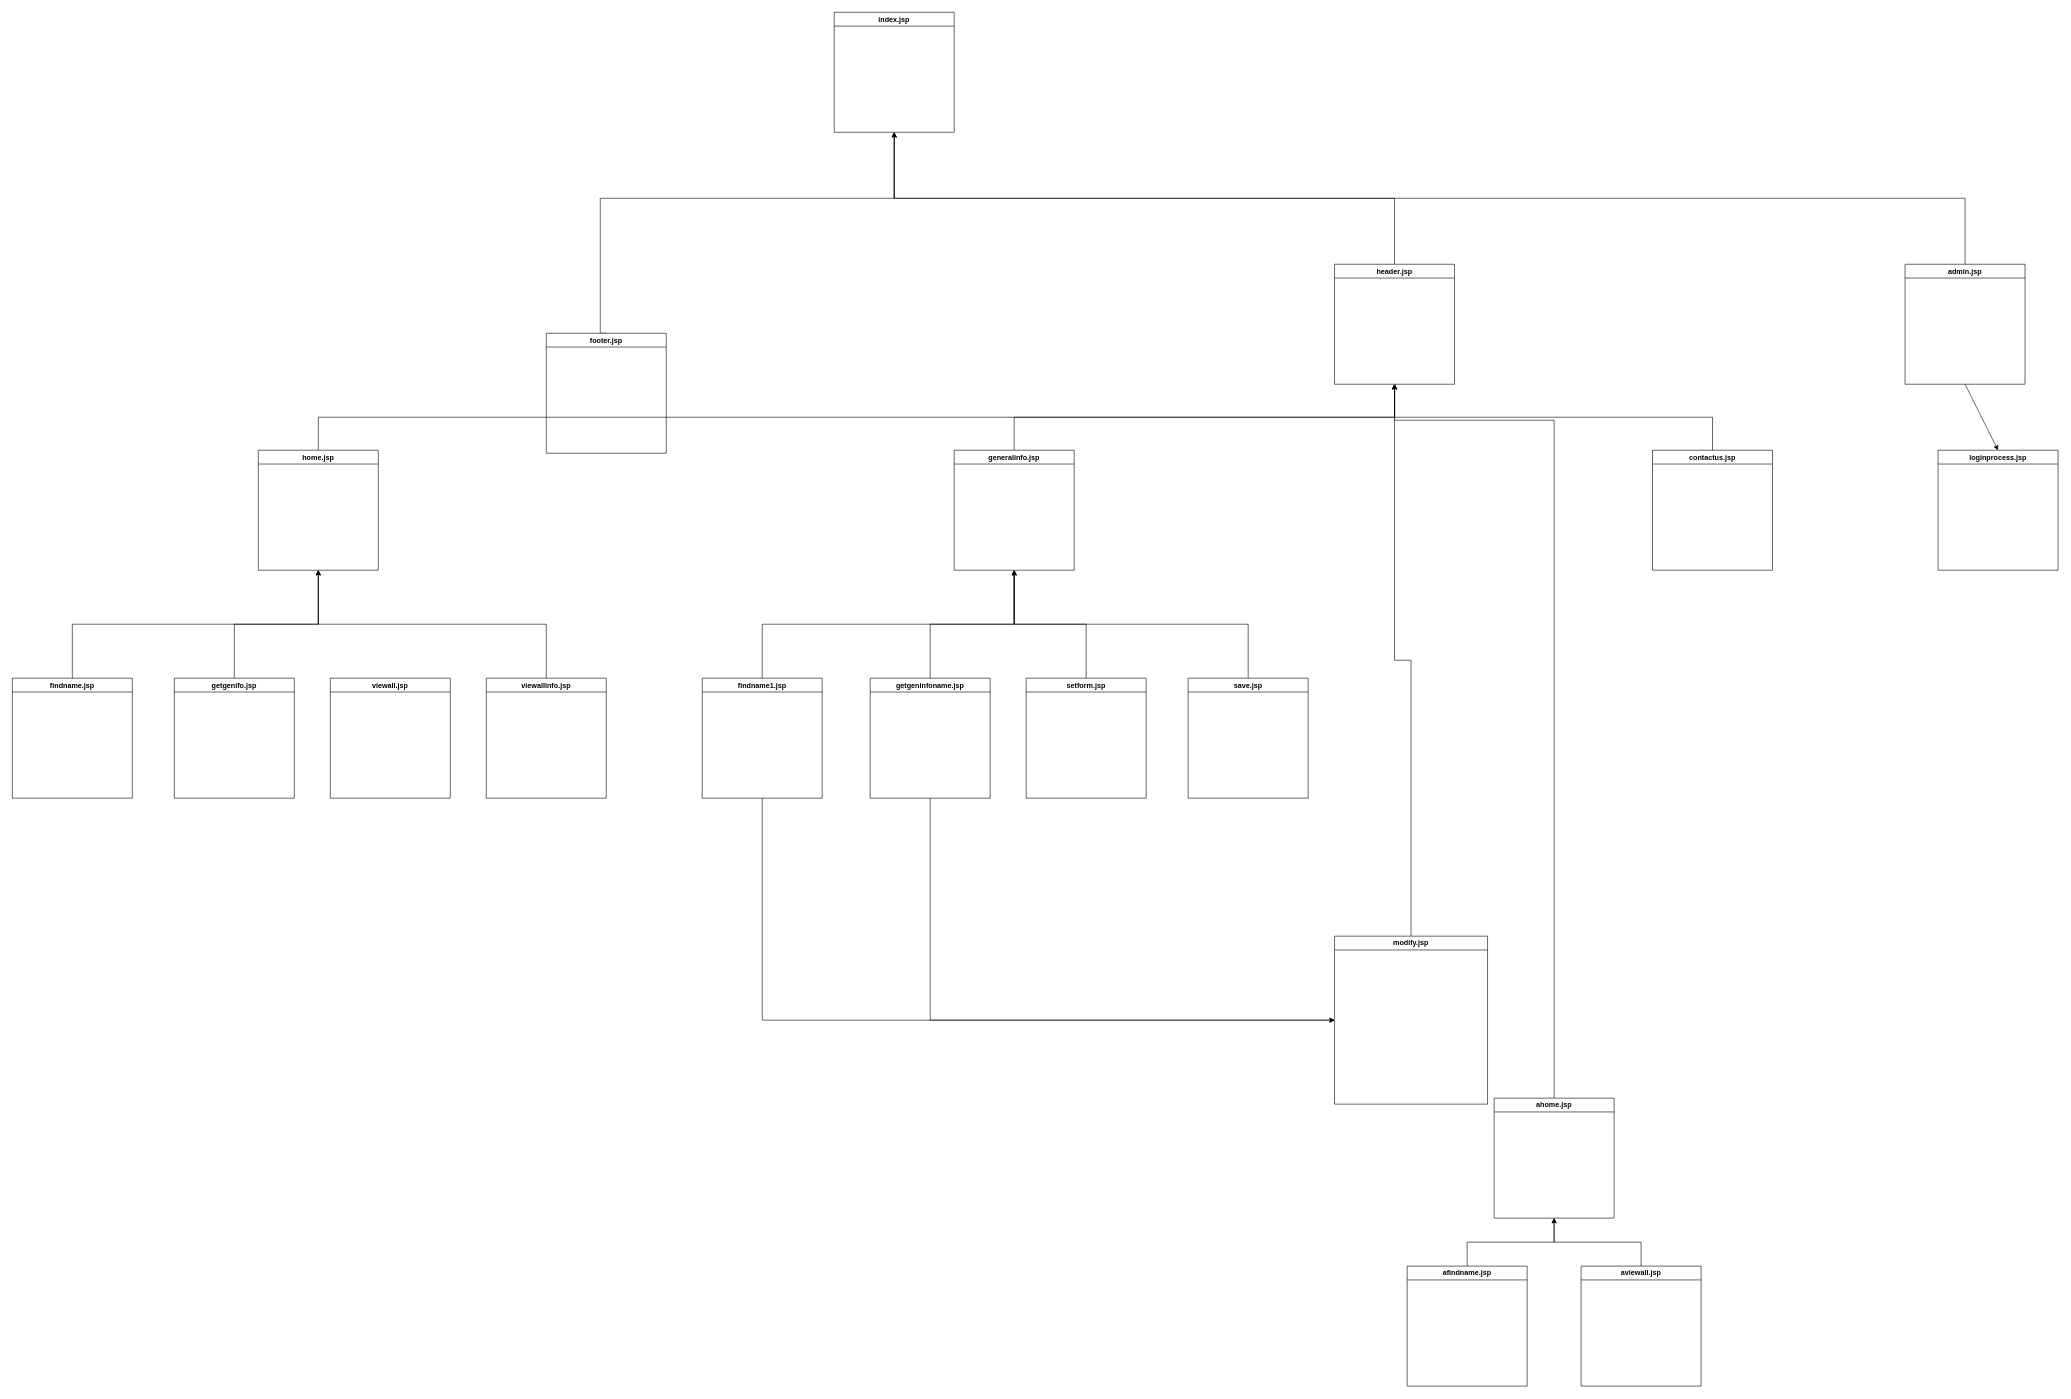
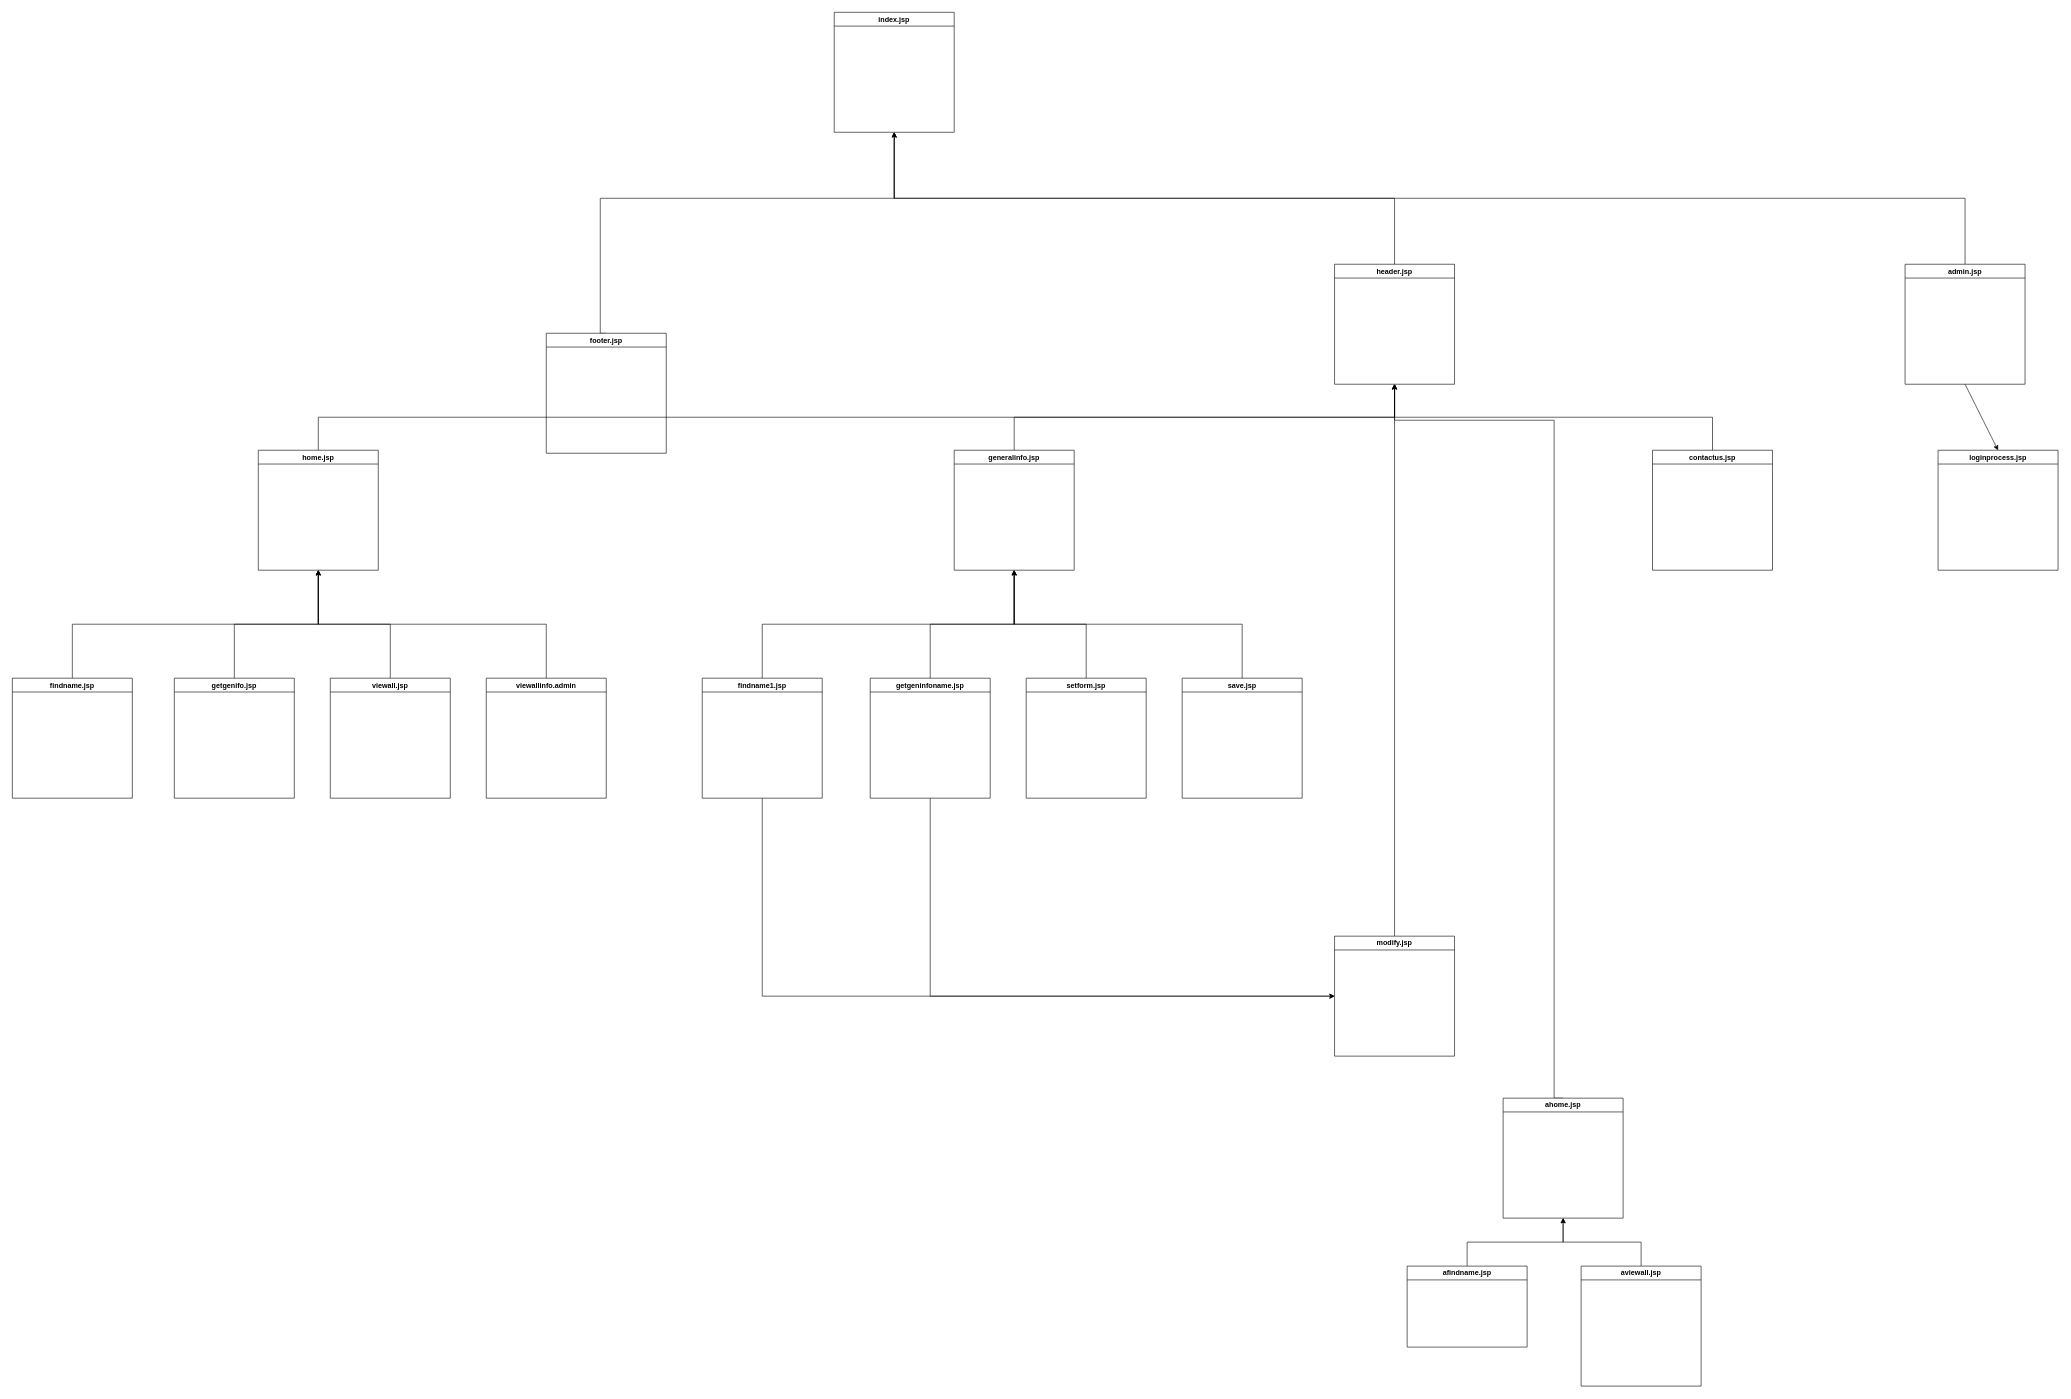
none -> (390, 652)
(546, 686) -> (546, 686)
(1248, 738) -> (1242, 738)
(1411, 1020) -> (1395, 996)
(1554, 1158) -> (1563, 1158)
(1467, 1326) -> (1467, 1307)
